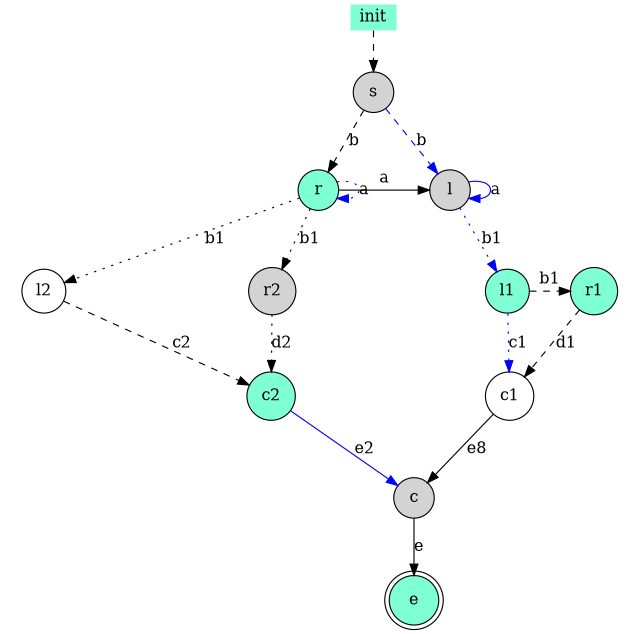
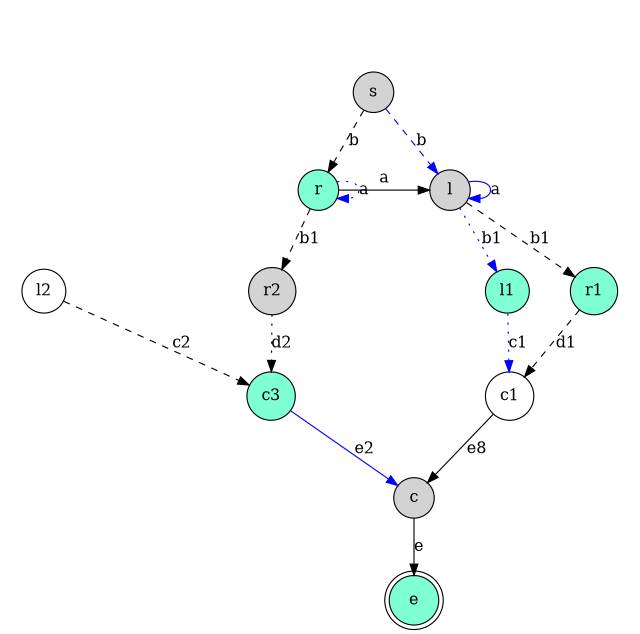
(374, 17) -> none
(298, 234) -> (298, 234)
(187, 238) -> none
(544, 291) -> (516, 237)
(271, 396) -> (271, 396)
